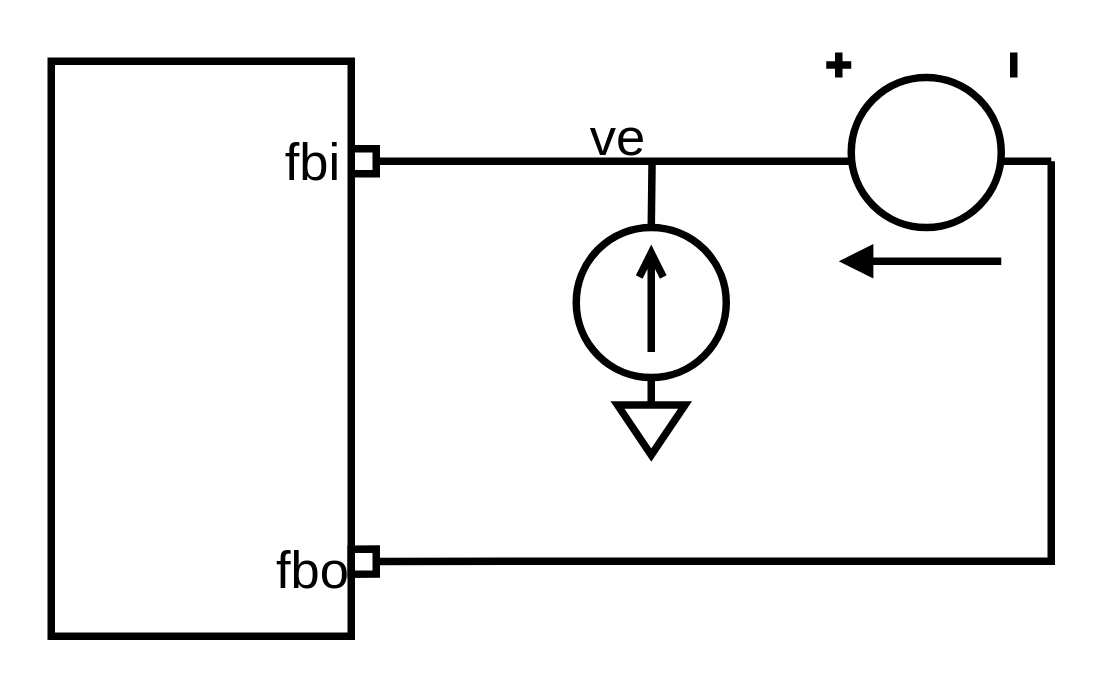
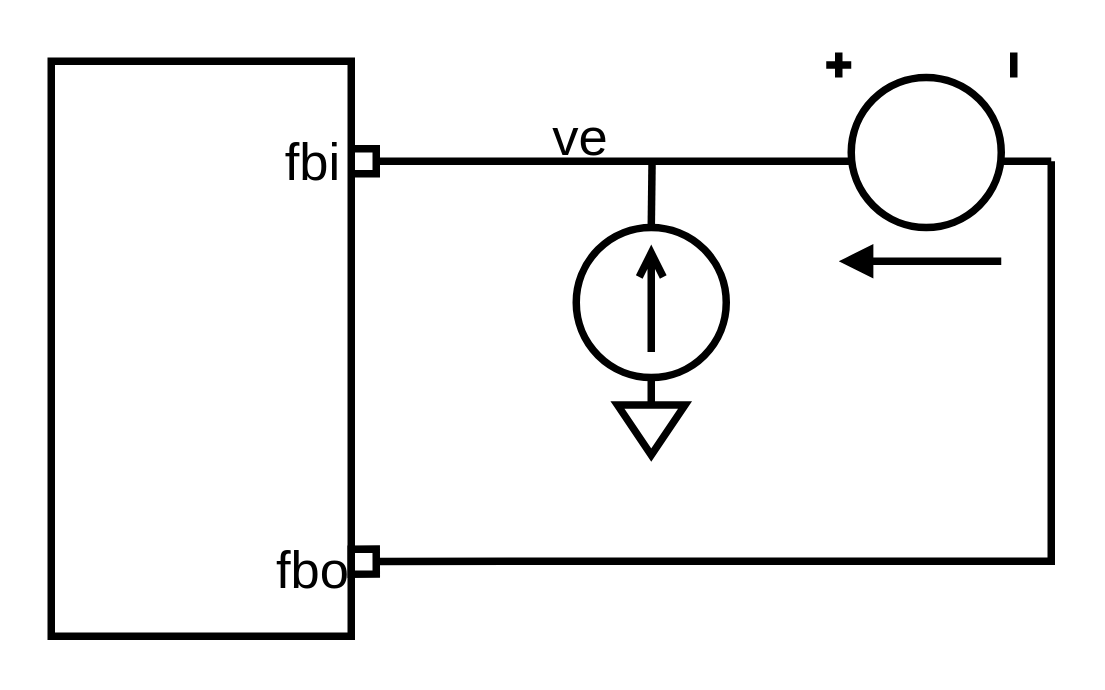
(618, 136) -> (580, 136)
